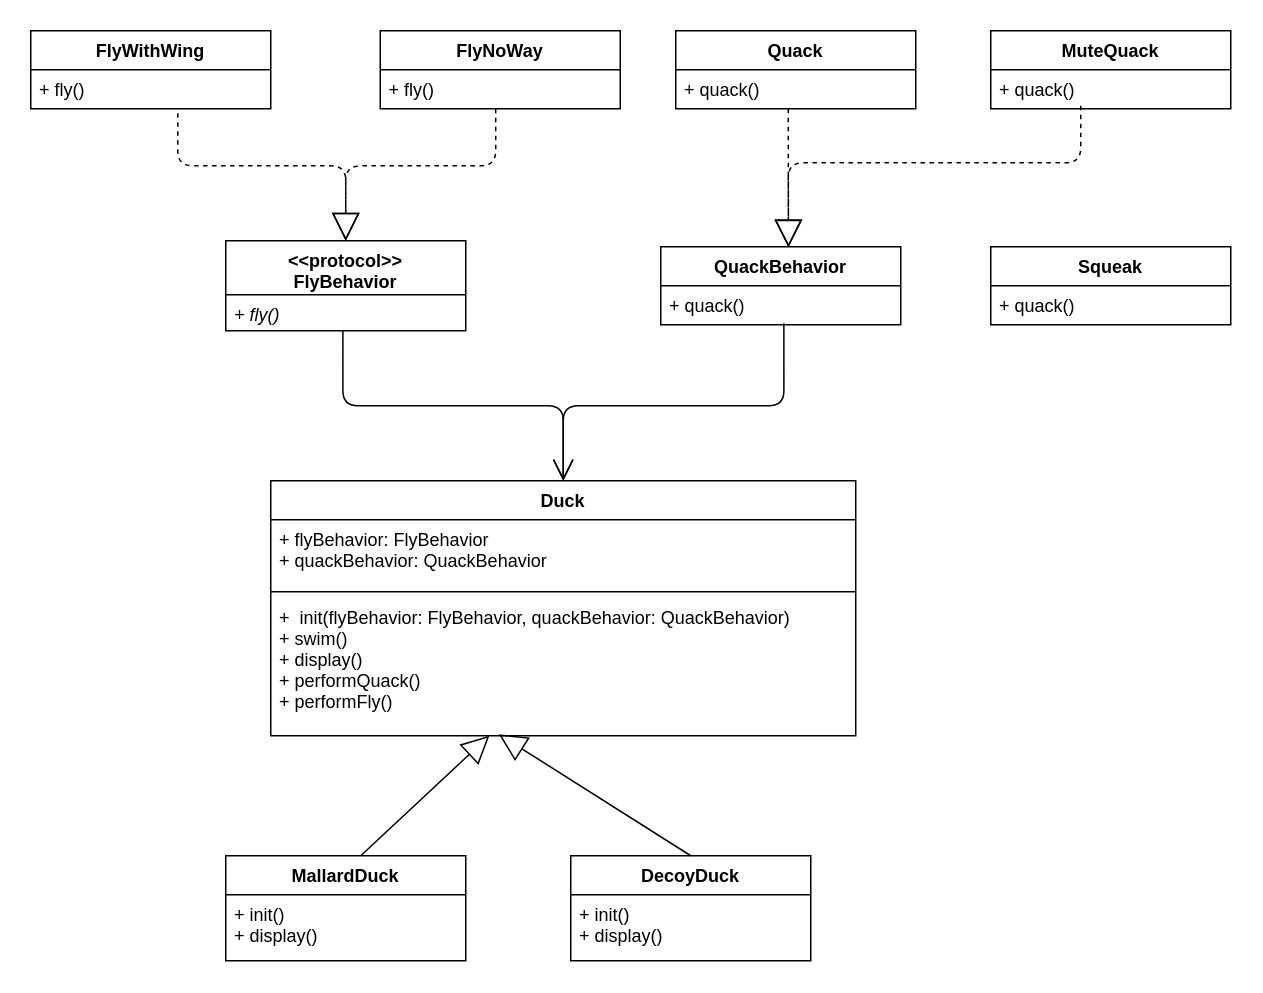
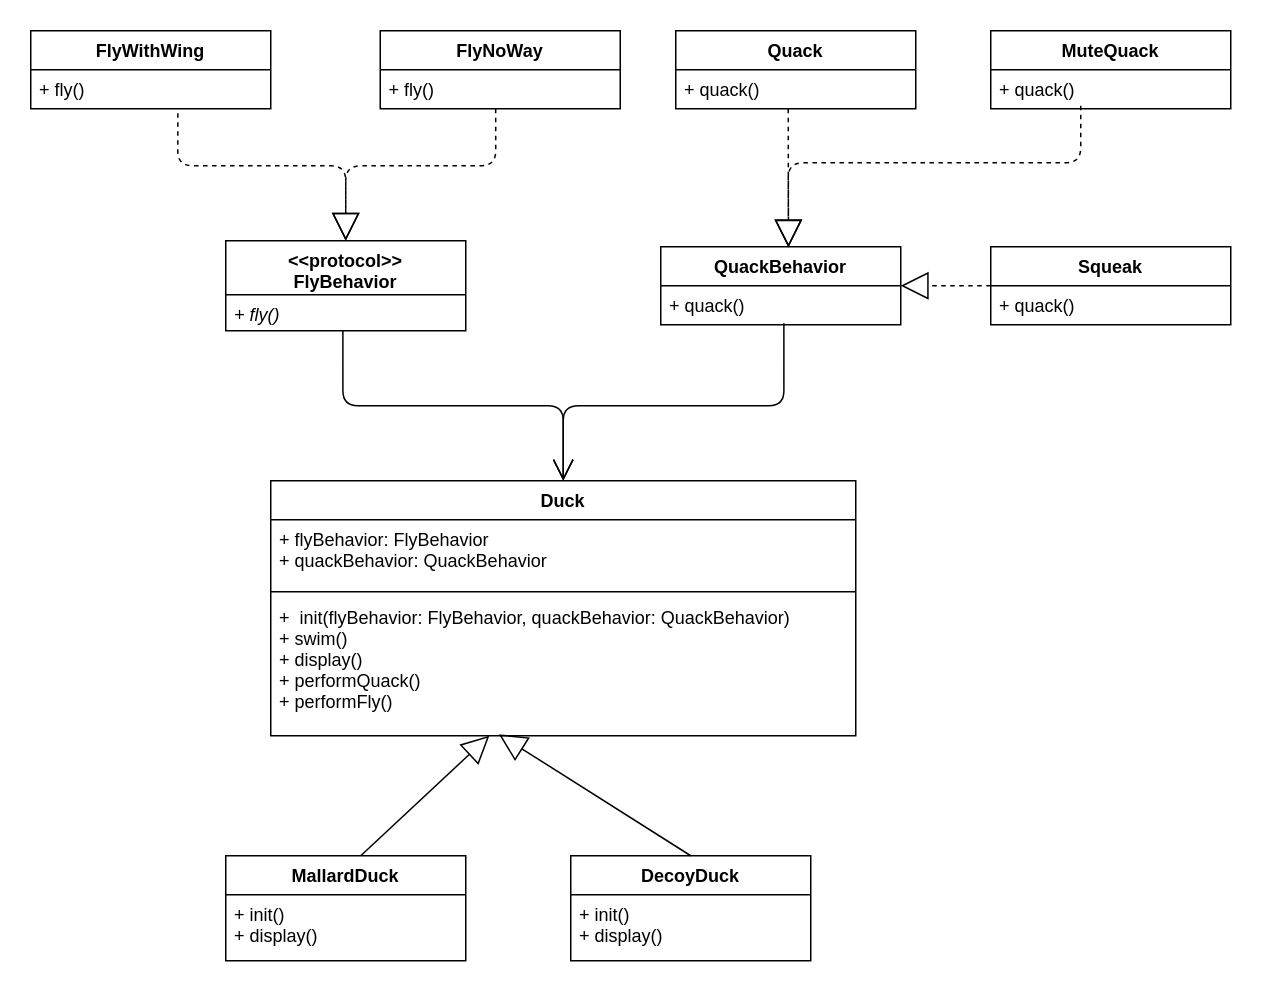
none -> (959, 286)
